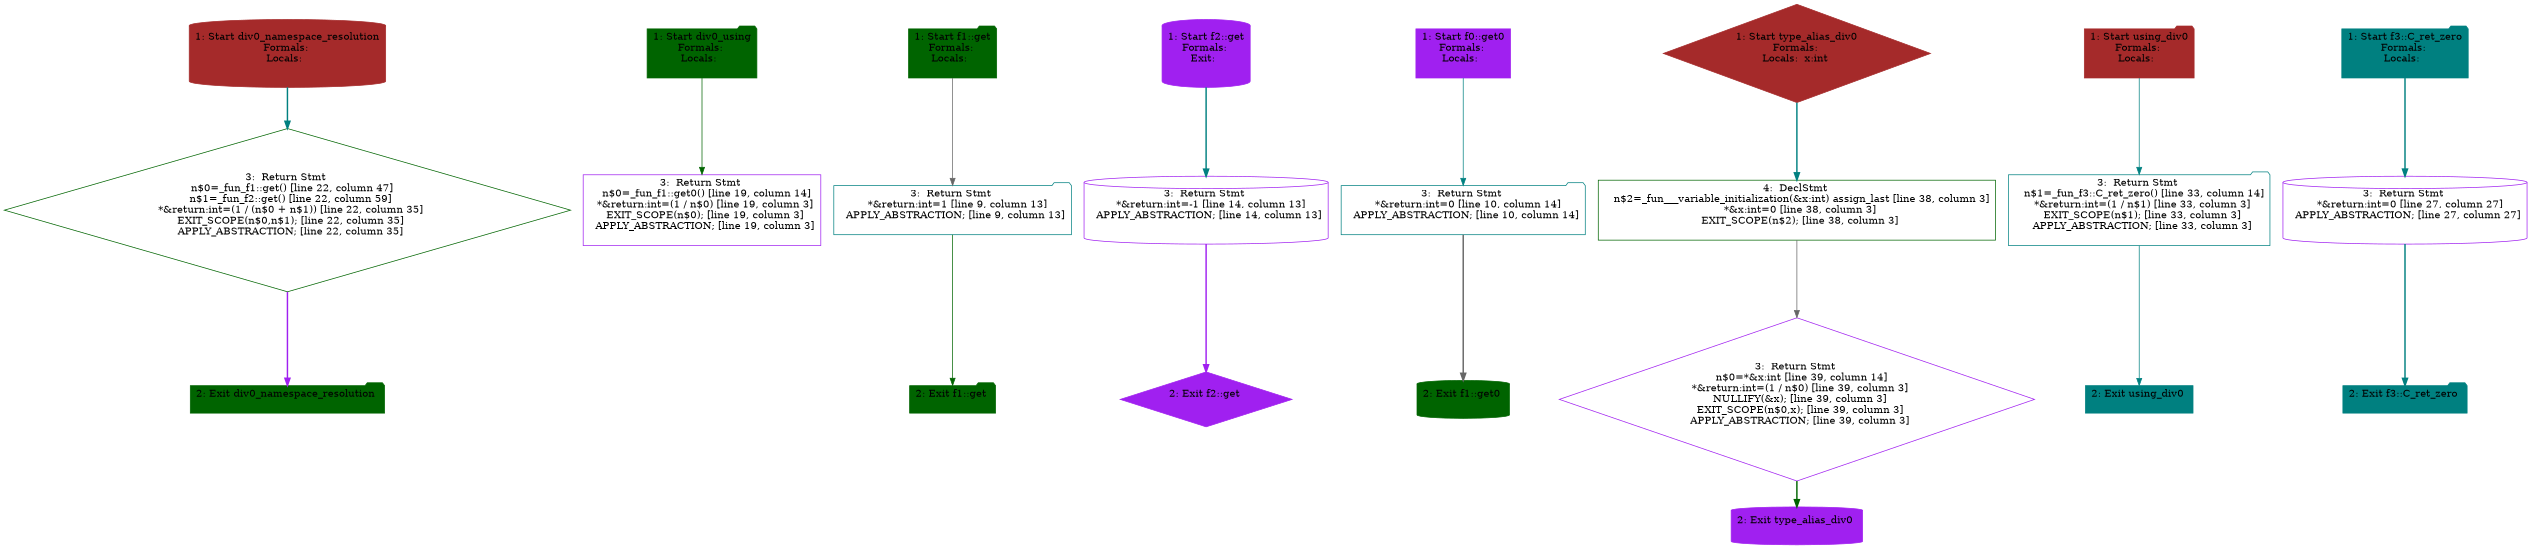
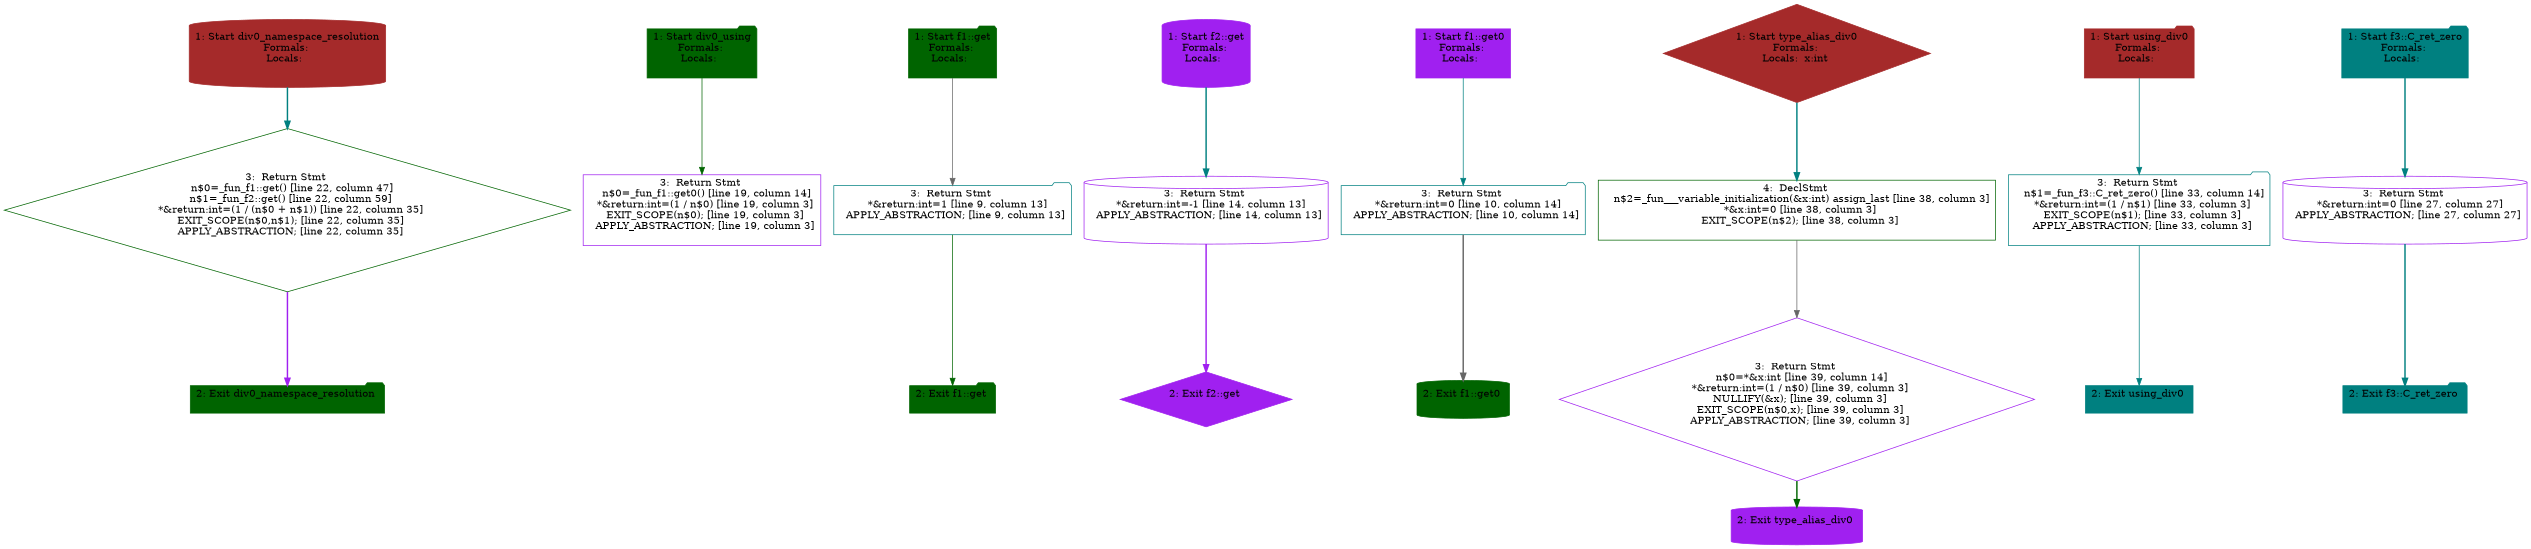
(1206, 53) -> (1206, 53)
(1463, 53) -> (1463, 53)
